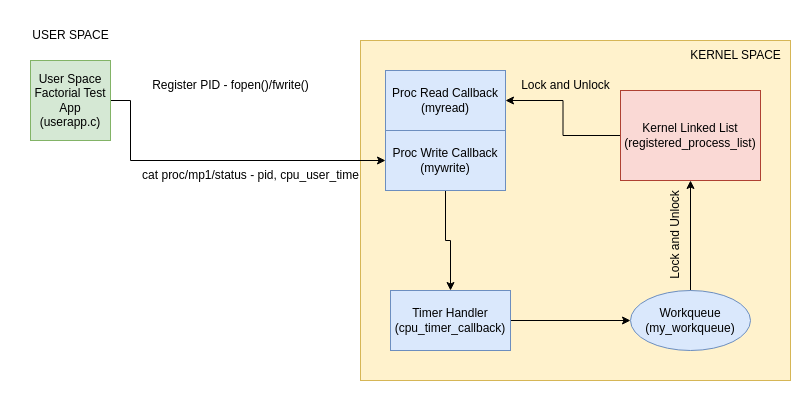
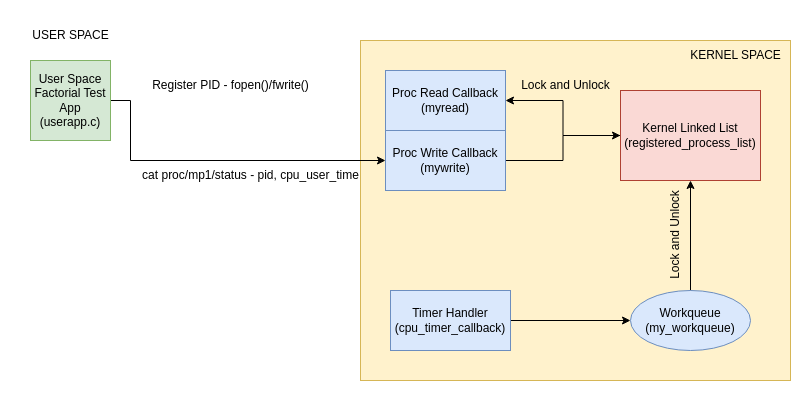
(446, 240) -> (546, 161)
